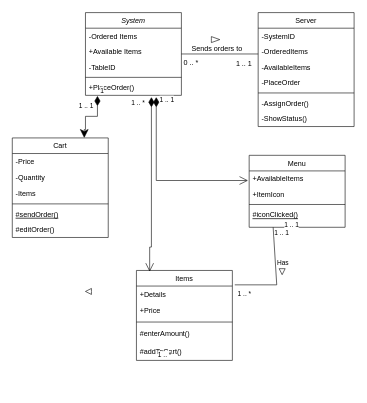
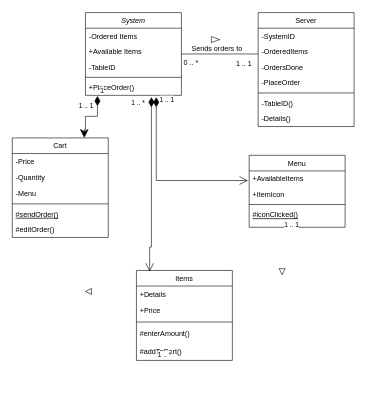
(289, 67) -> (284, 67)
(289, 103) -> (281, 103)
(288, 119) -> (280, 119)
(28, 194) -> (26, 194)
(275, 258) -> none
